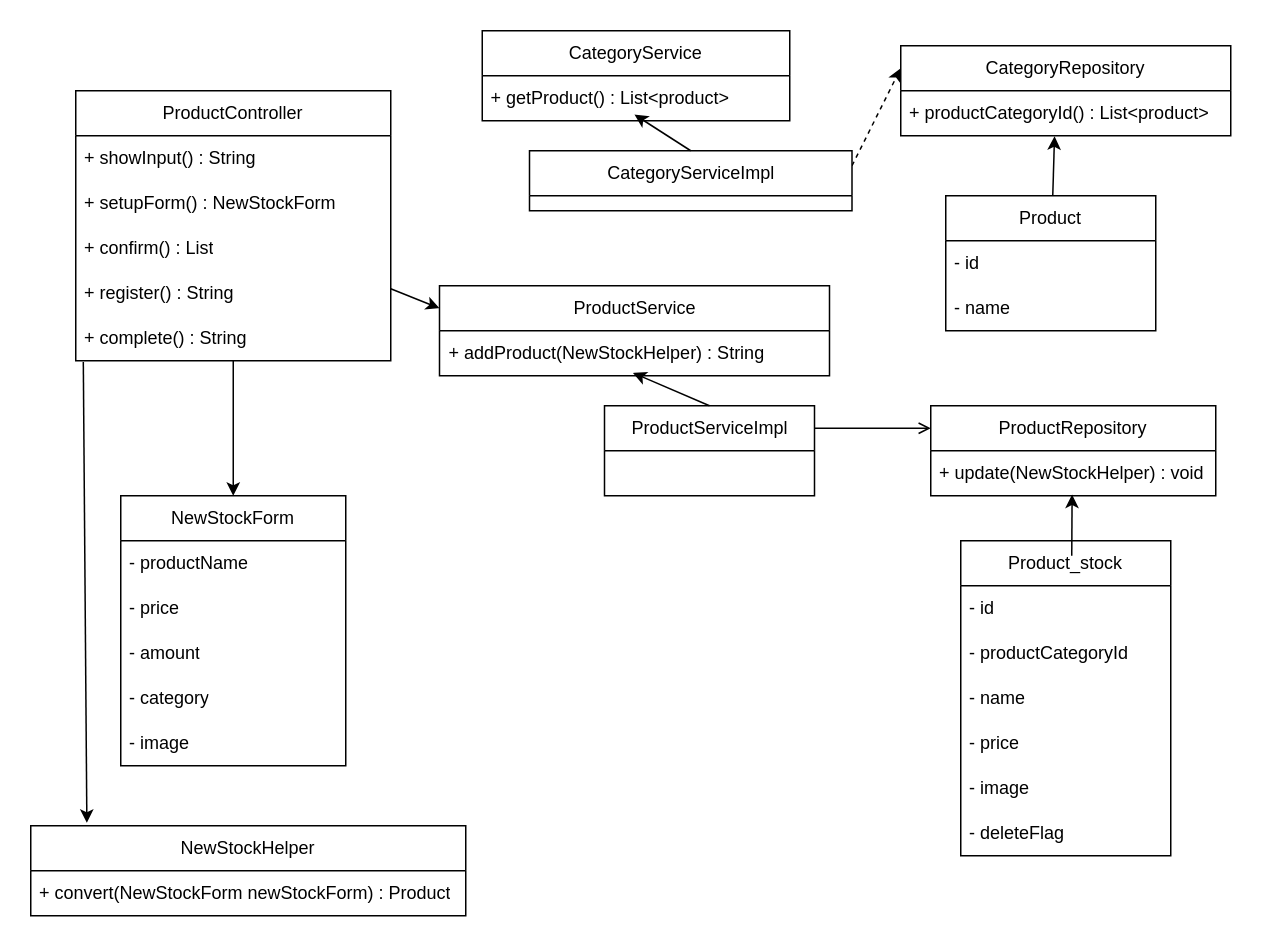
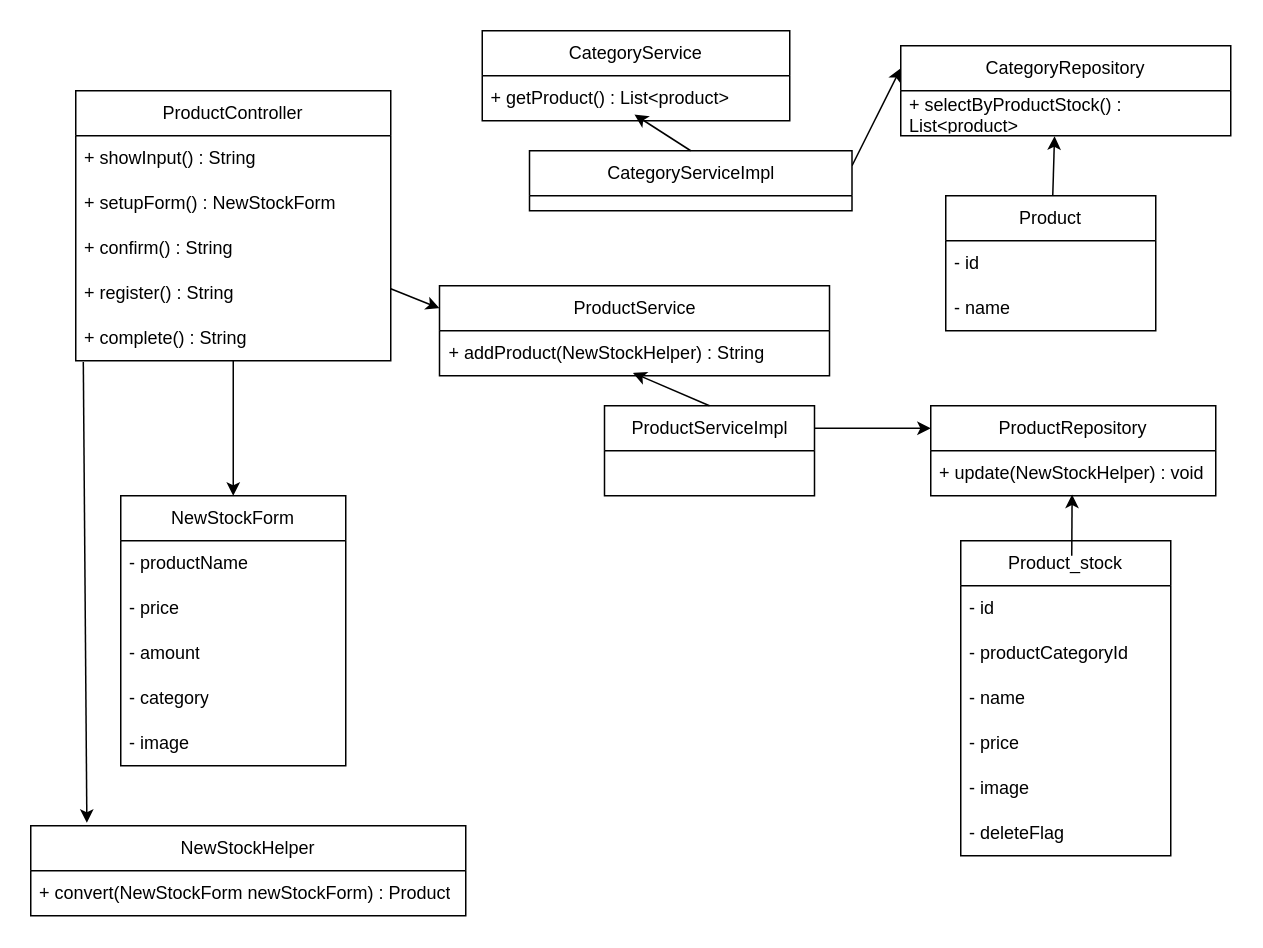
(1067, 113) -> (1067, 113)
(875, 120) -> (875, 120)
(161, 248) -> (172, 248)
(921, 428) -> (919, 428)
